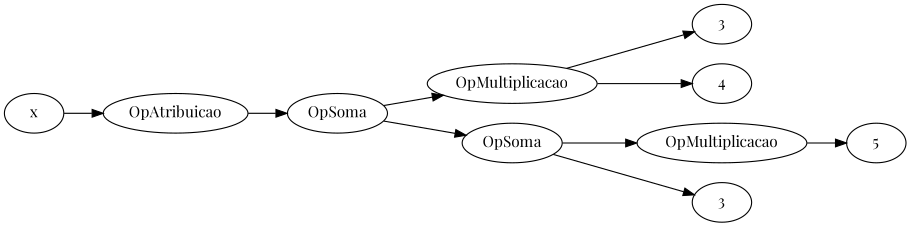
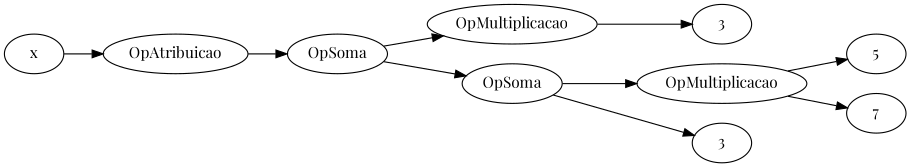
(722, 84) -> none
none -> (876, 113)
